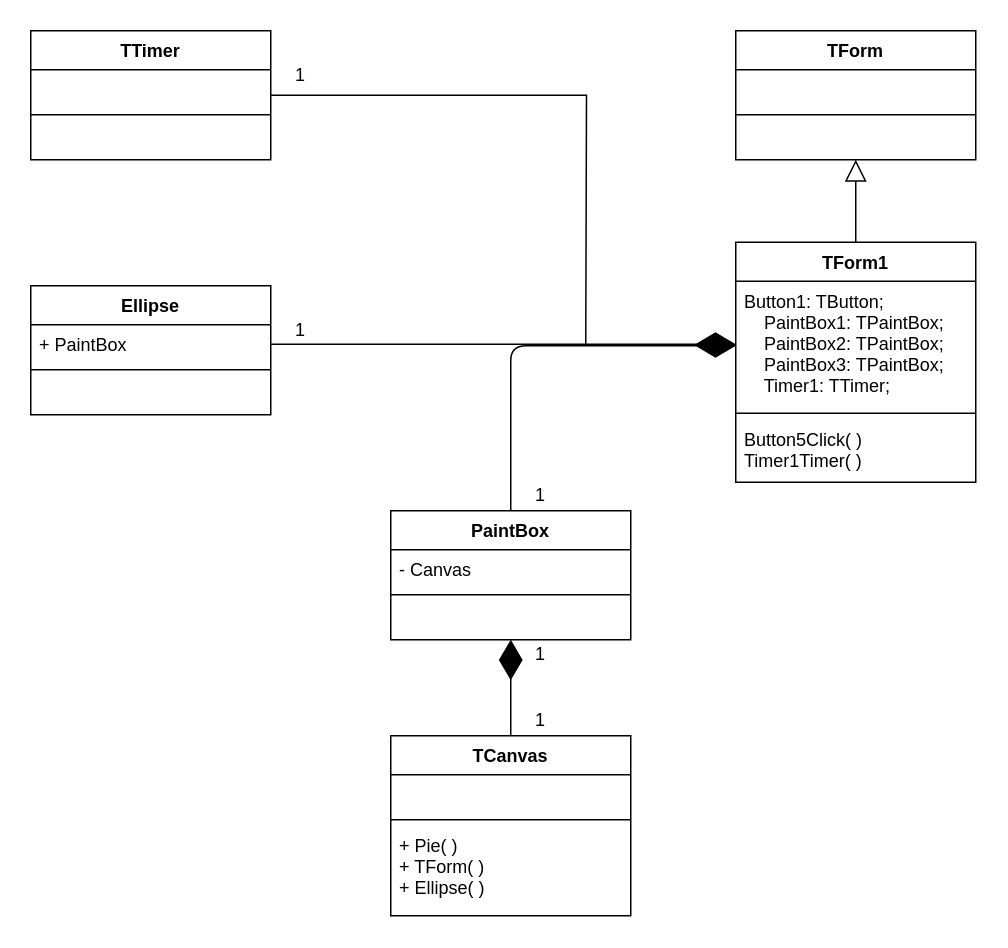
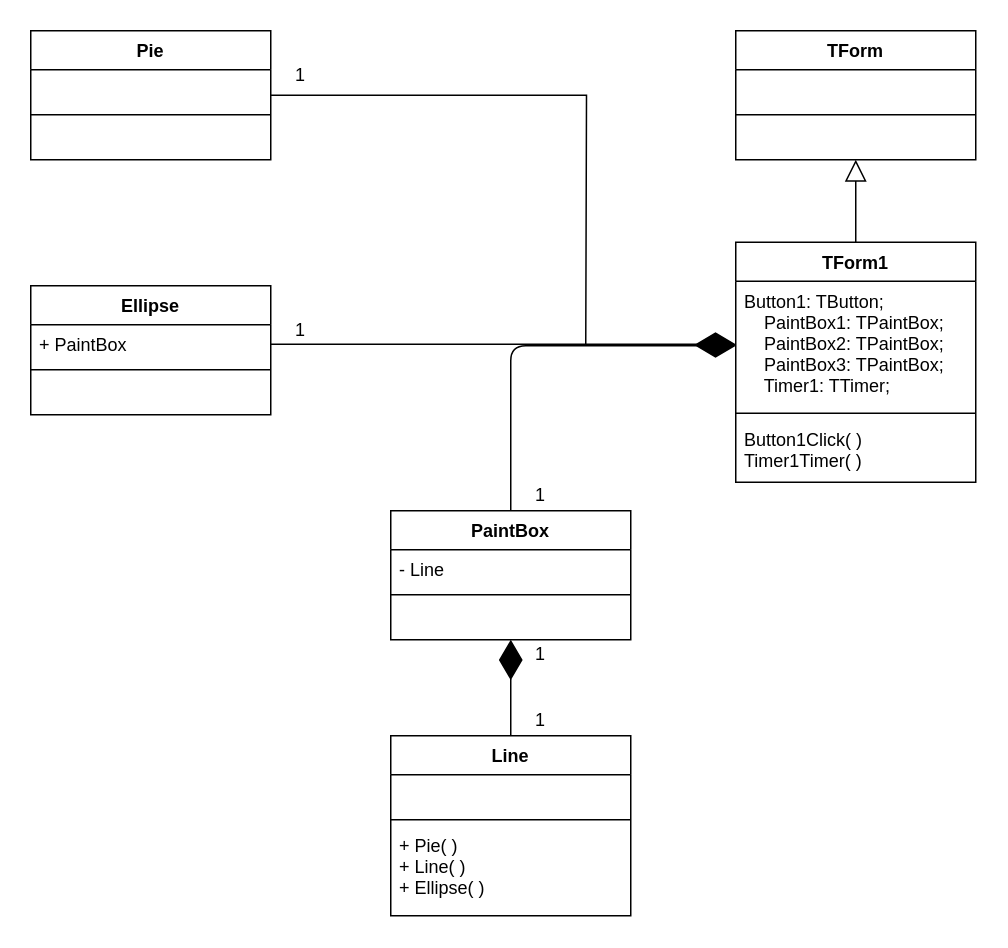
(150, 51) -> (150, 51)
(813, 440) -> (813, 440)
(437, 570) -> (425, 570)
(510, 756) -> (510, 756)
(432, 846) -> (432, 846)
